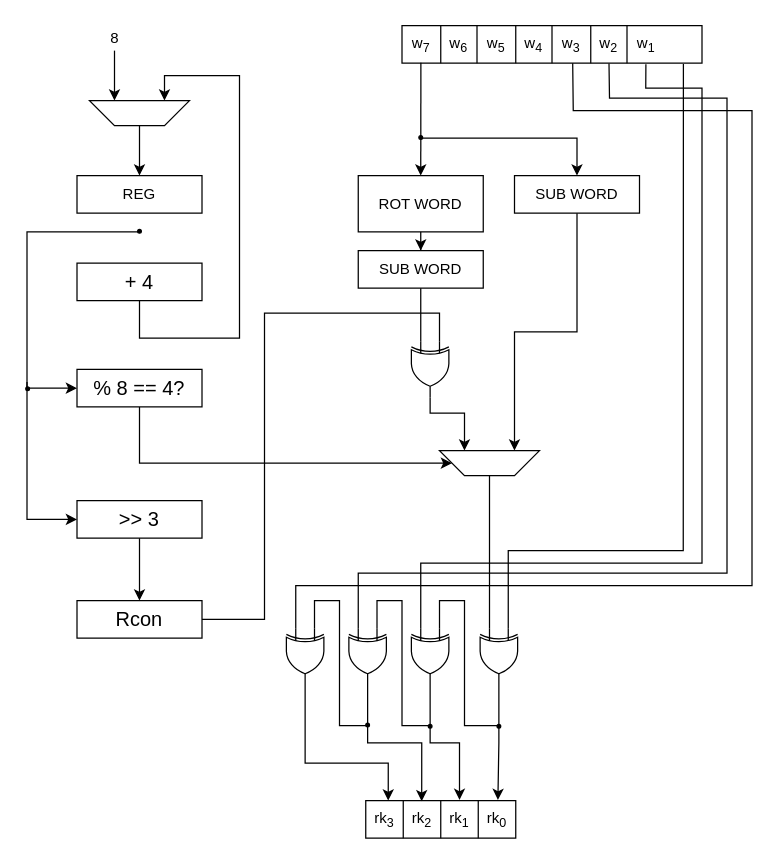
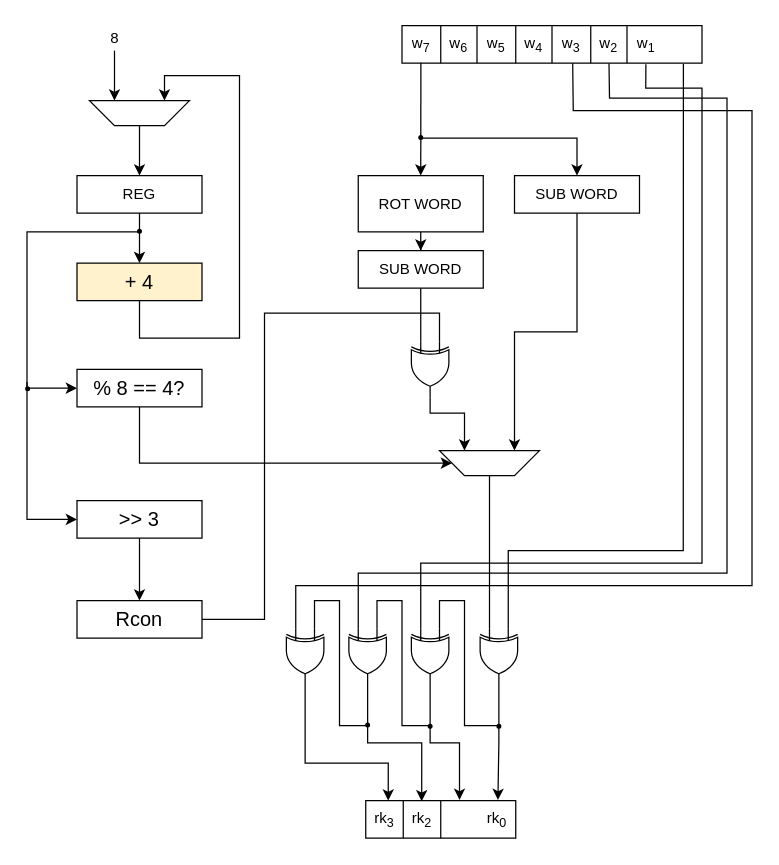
none -> (139, 234)
(139, 282) -> (139, 282)
(459, 819) -> none
